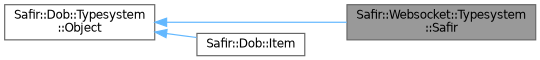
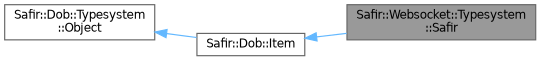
(257, 22) -> (332, 35)
